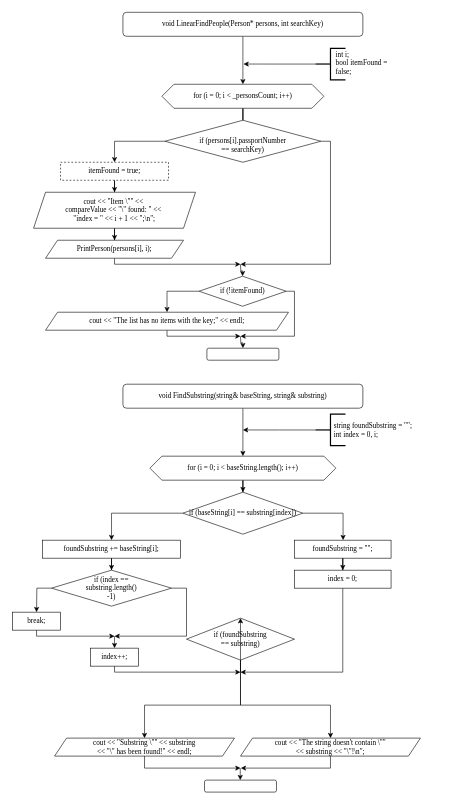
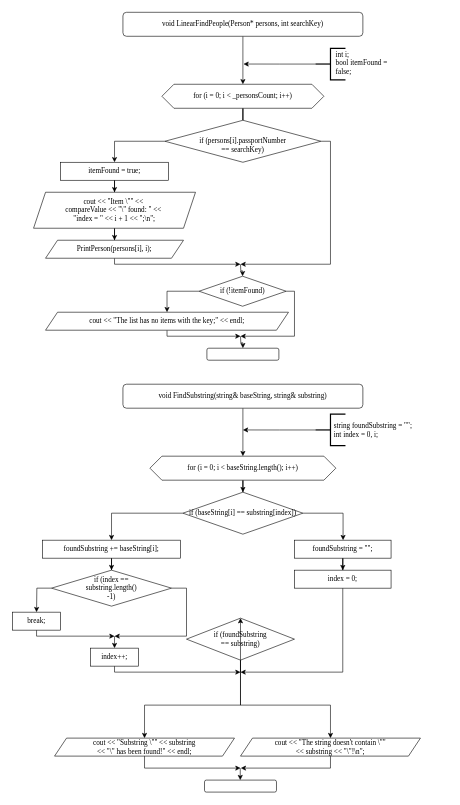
(114, 171) -> (114, 171)
